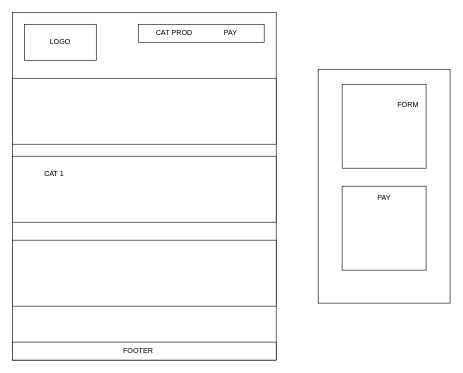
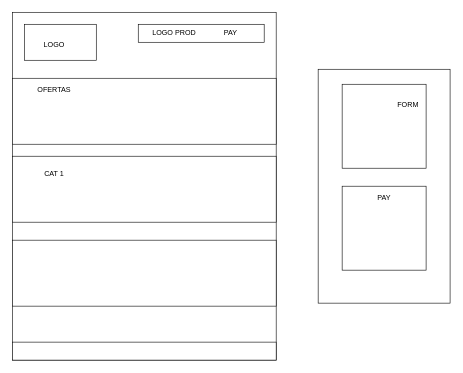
(174, 33) -> (174, 33)
(60, 42) -> (54, 45)
none -> (54, 90)
(138, 351) -> none
